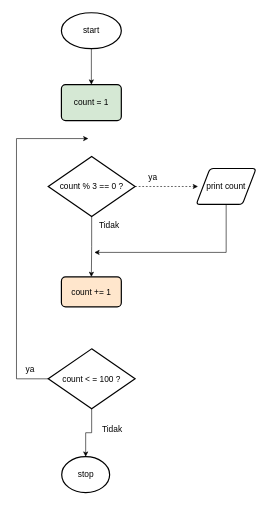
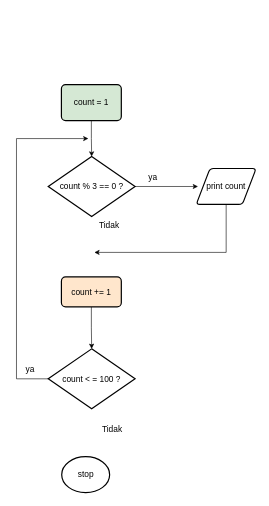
(92, 30) -> none
(92, 64) -> none
none -> (92, 136)
(164, 186) -> (164, 186)
(92, 245) -> none
none -> (92, 326)
(92, 425) -> none
